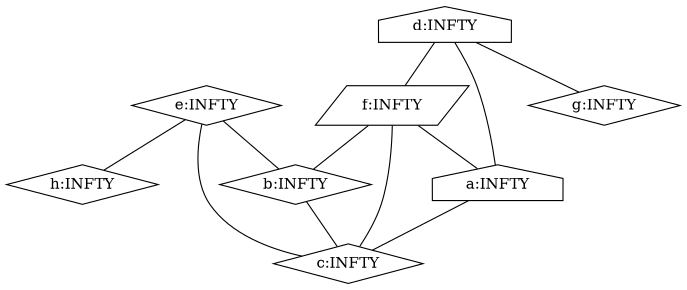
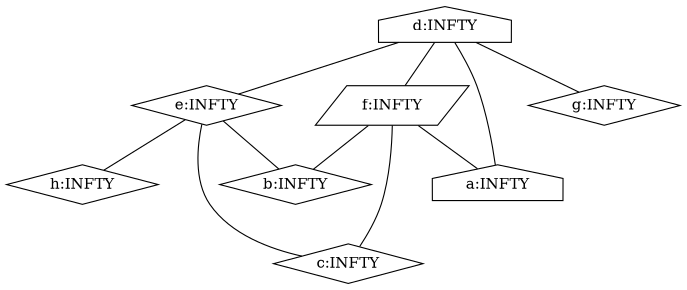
none -> (319, 68)
(322, 224) -> none
(420, 225) -> none
